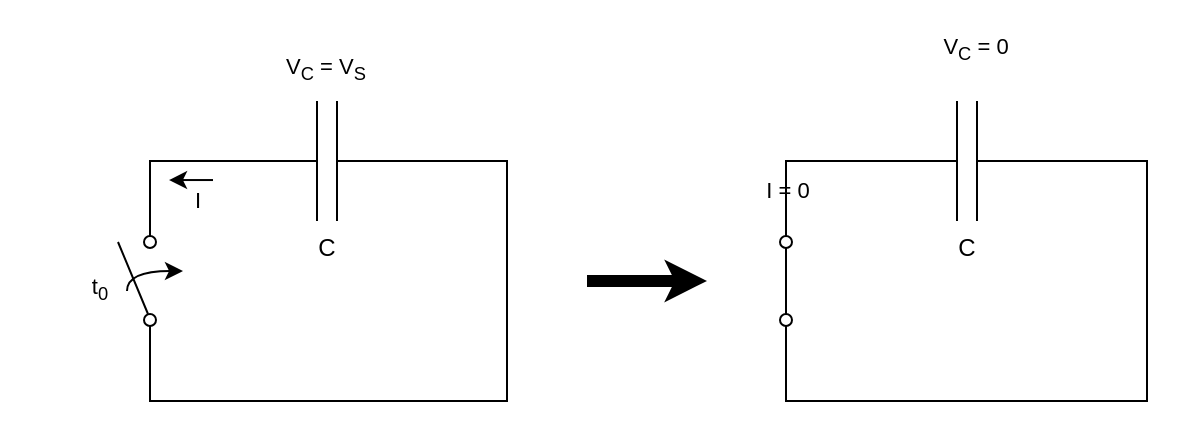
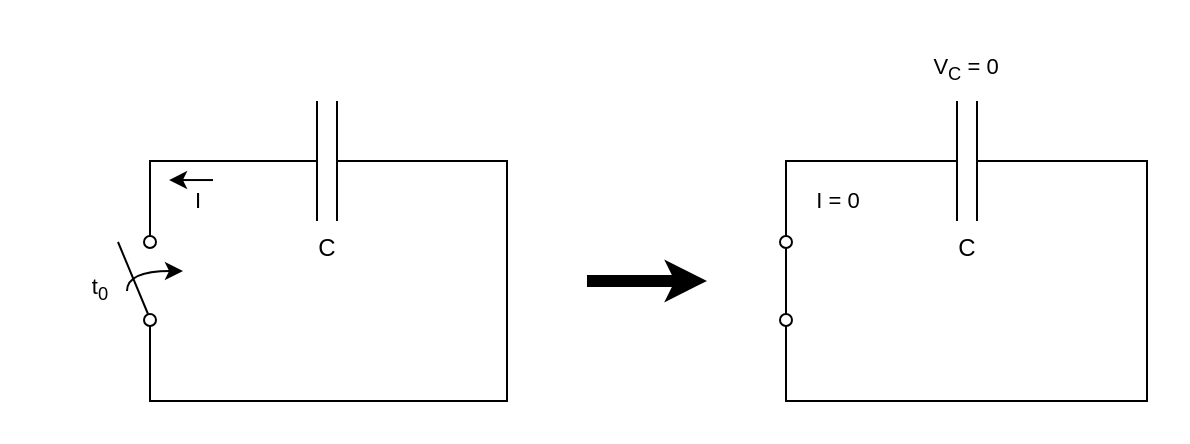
(977, 51) -> (967, 71)
(327, 71) -> none
(789, 191) -> (839, 201)
